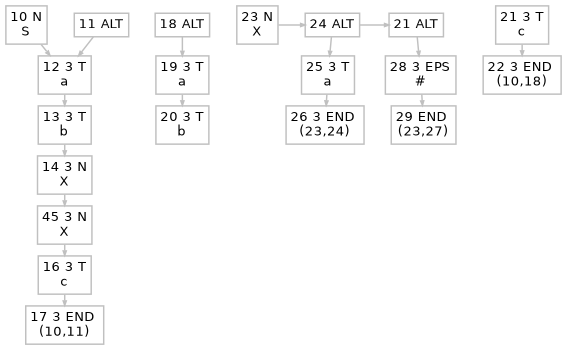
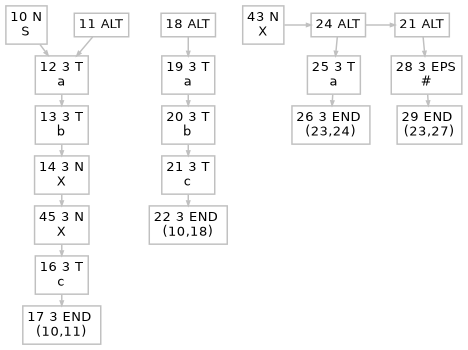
(257, 25) -> (263, 25)
none -> (188, 148)
